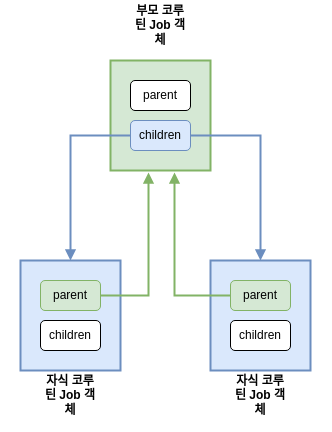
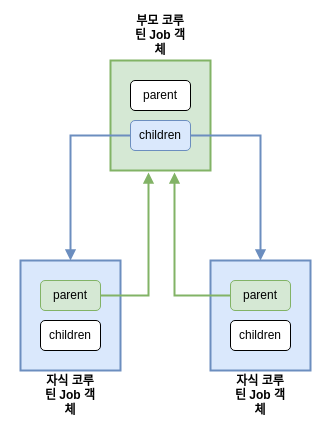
(161, 26) -> (161, 36)
